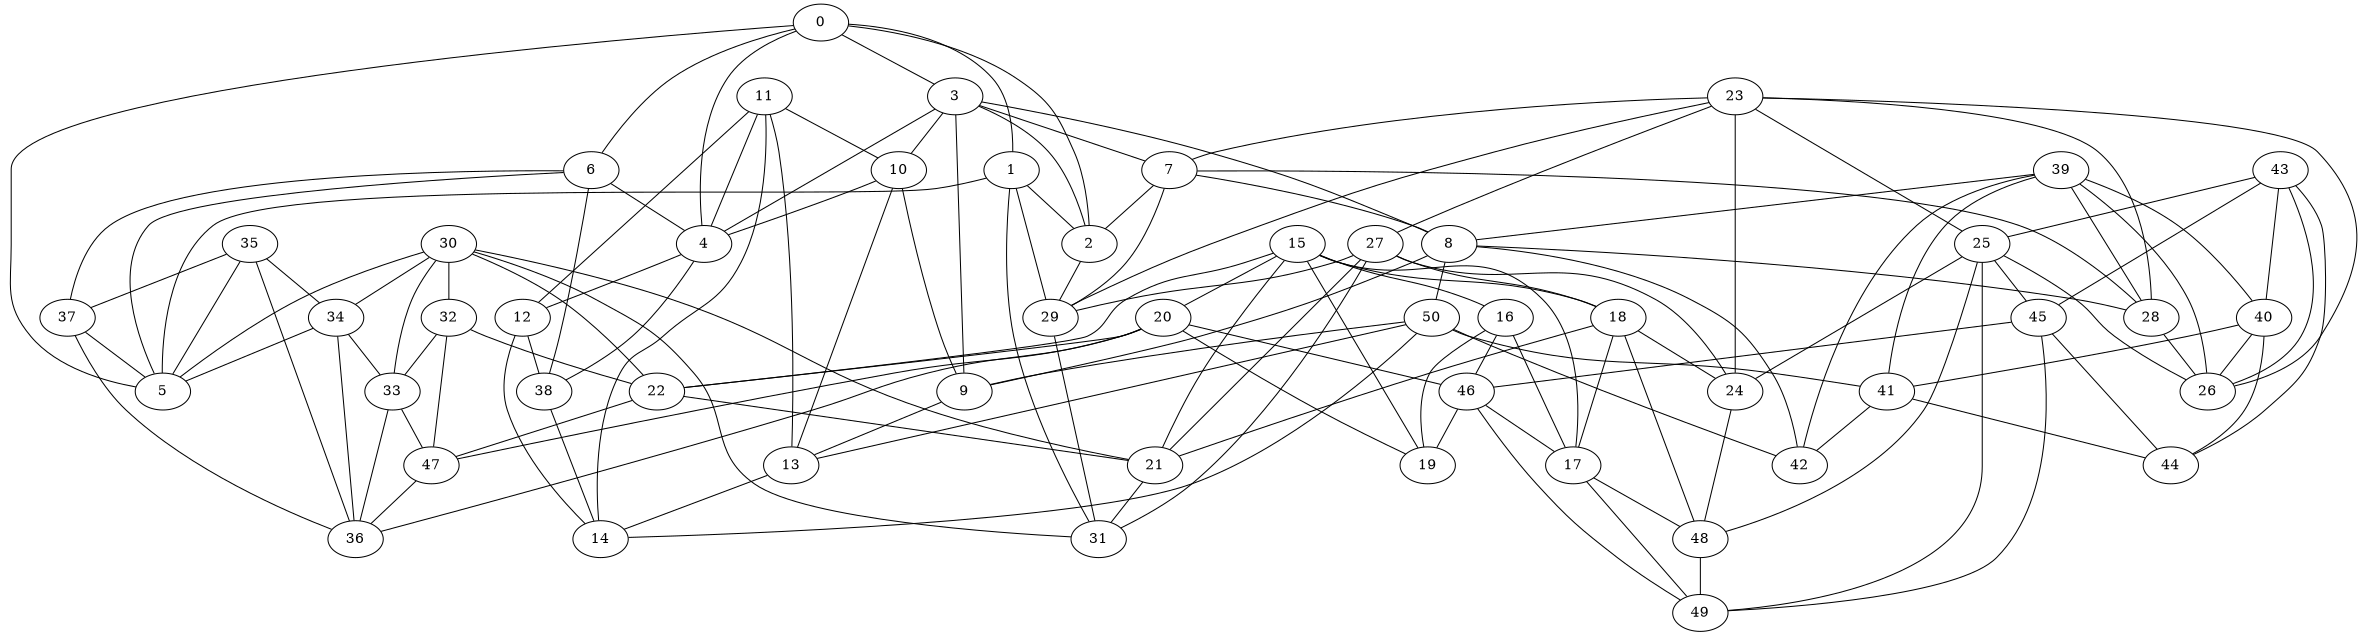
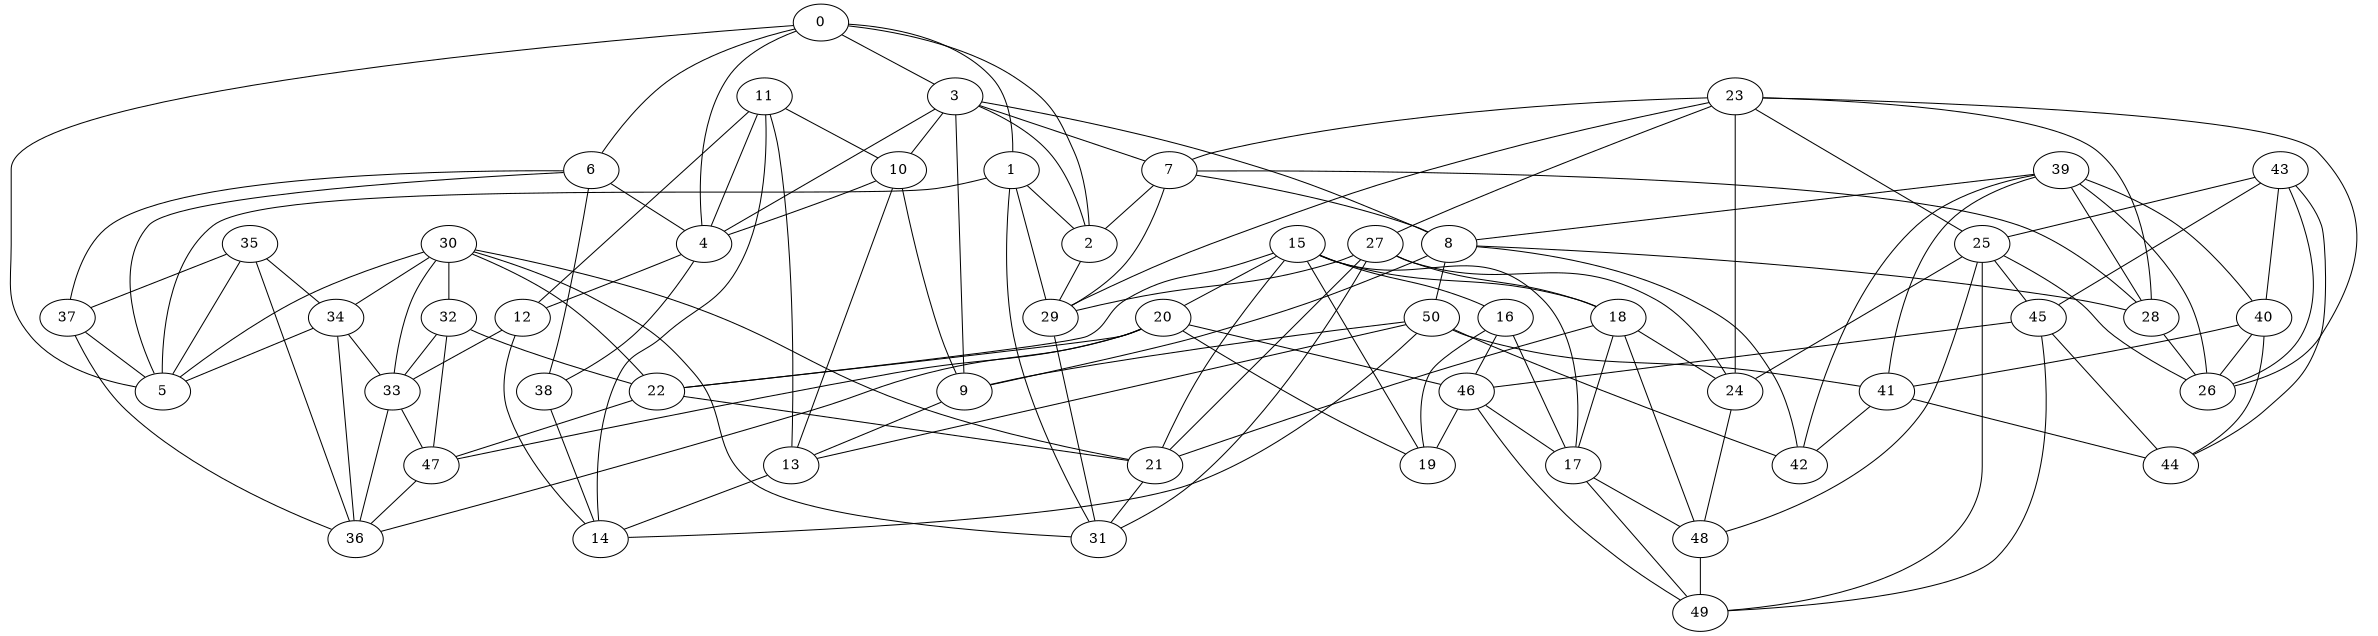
(535, 361) -> (458, 355)
